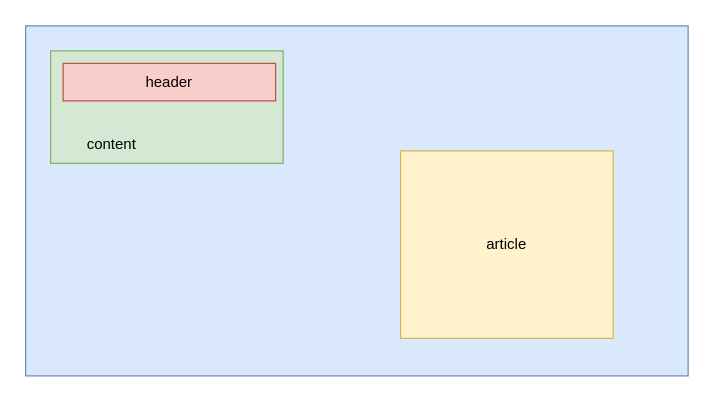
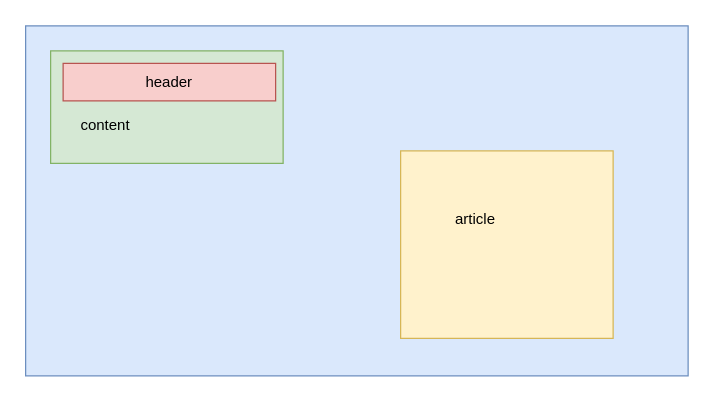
(112, 144) -> (106, 126)
(507, 244) -> (476, 219)
